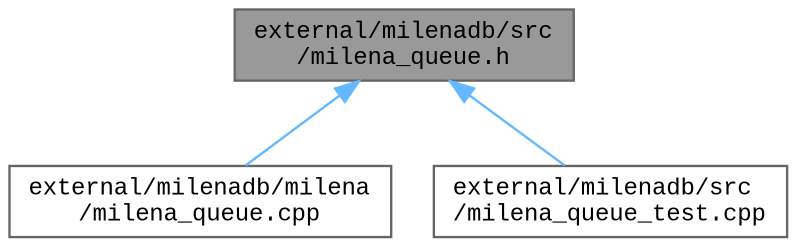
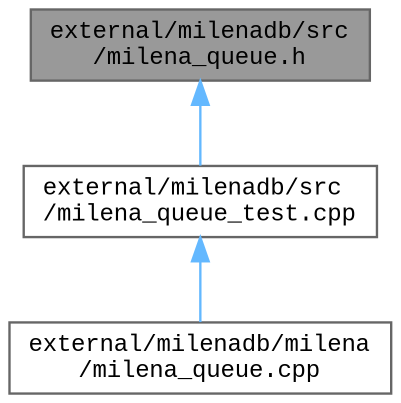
(293, 130) -> (200, 292)
